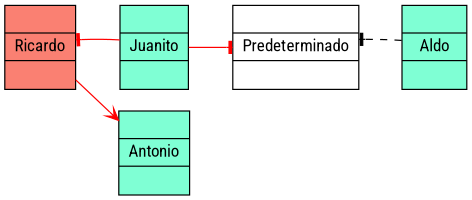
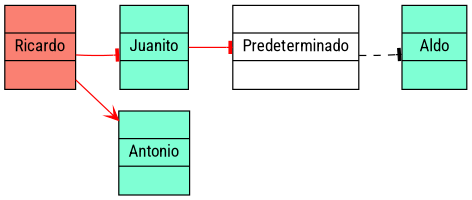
(101, 39) -> (95, 55)
(384, 40) -> (377, 55)
